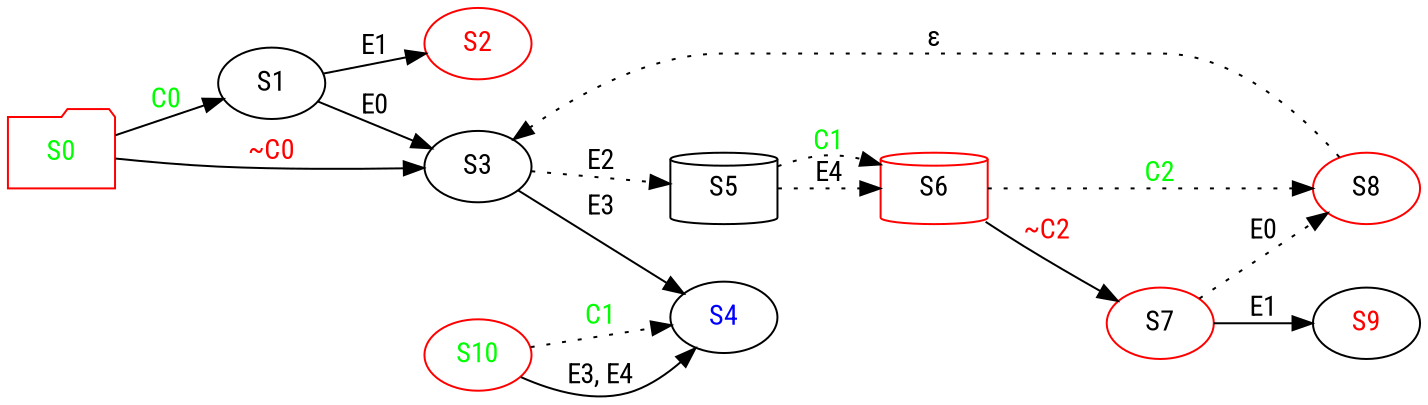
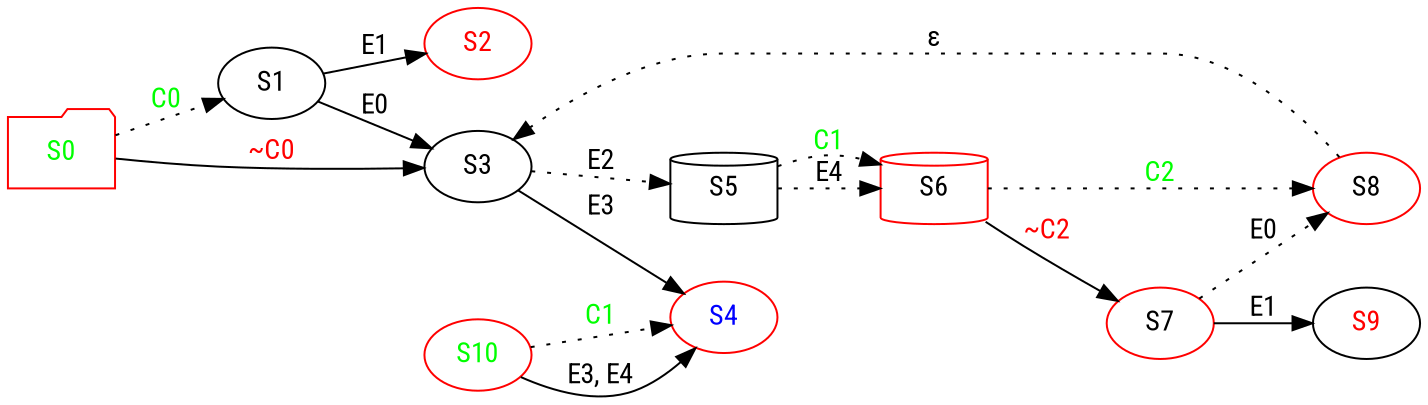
(160, 120) -> (160, 120)
(724, 317) -> (724, 317)
